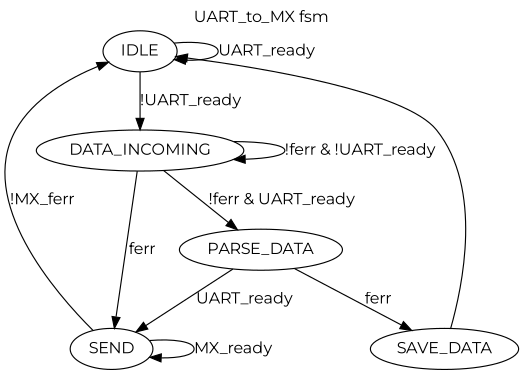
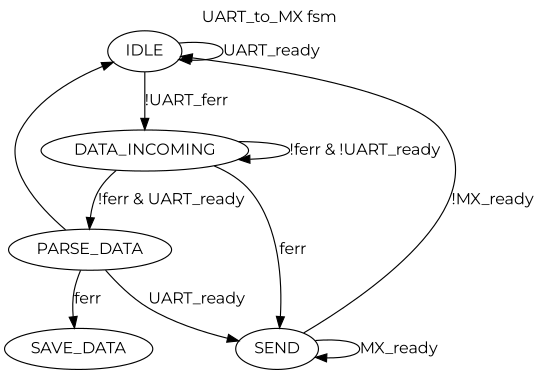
(191, 101) -> (186, 101)
(414, 113) -> (18, 136)
(43, 200) -> (493, 200)
